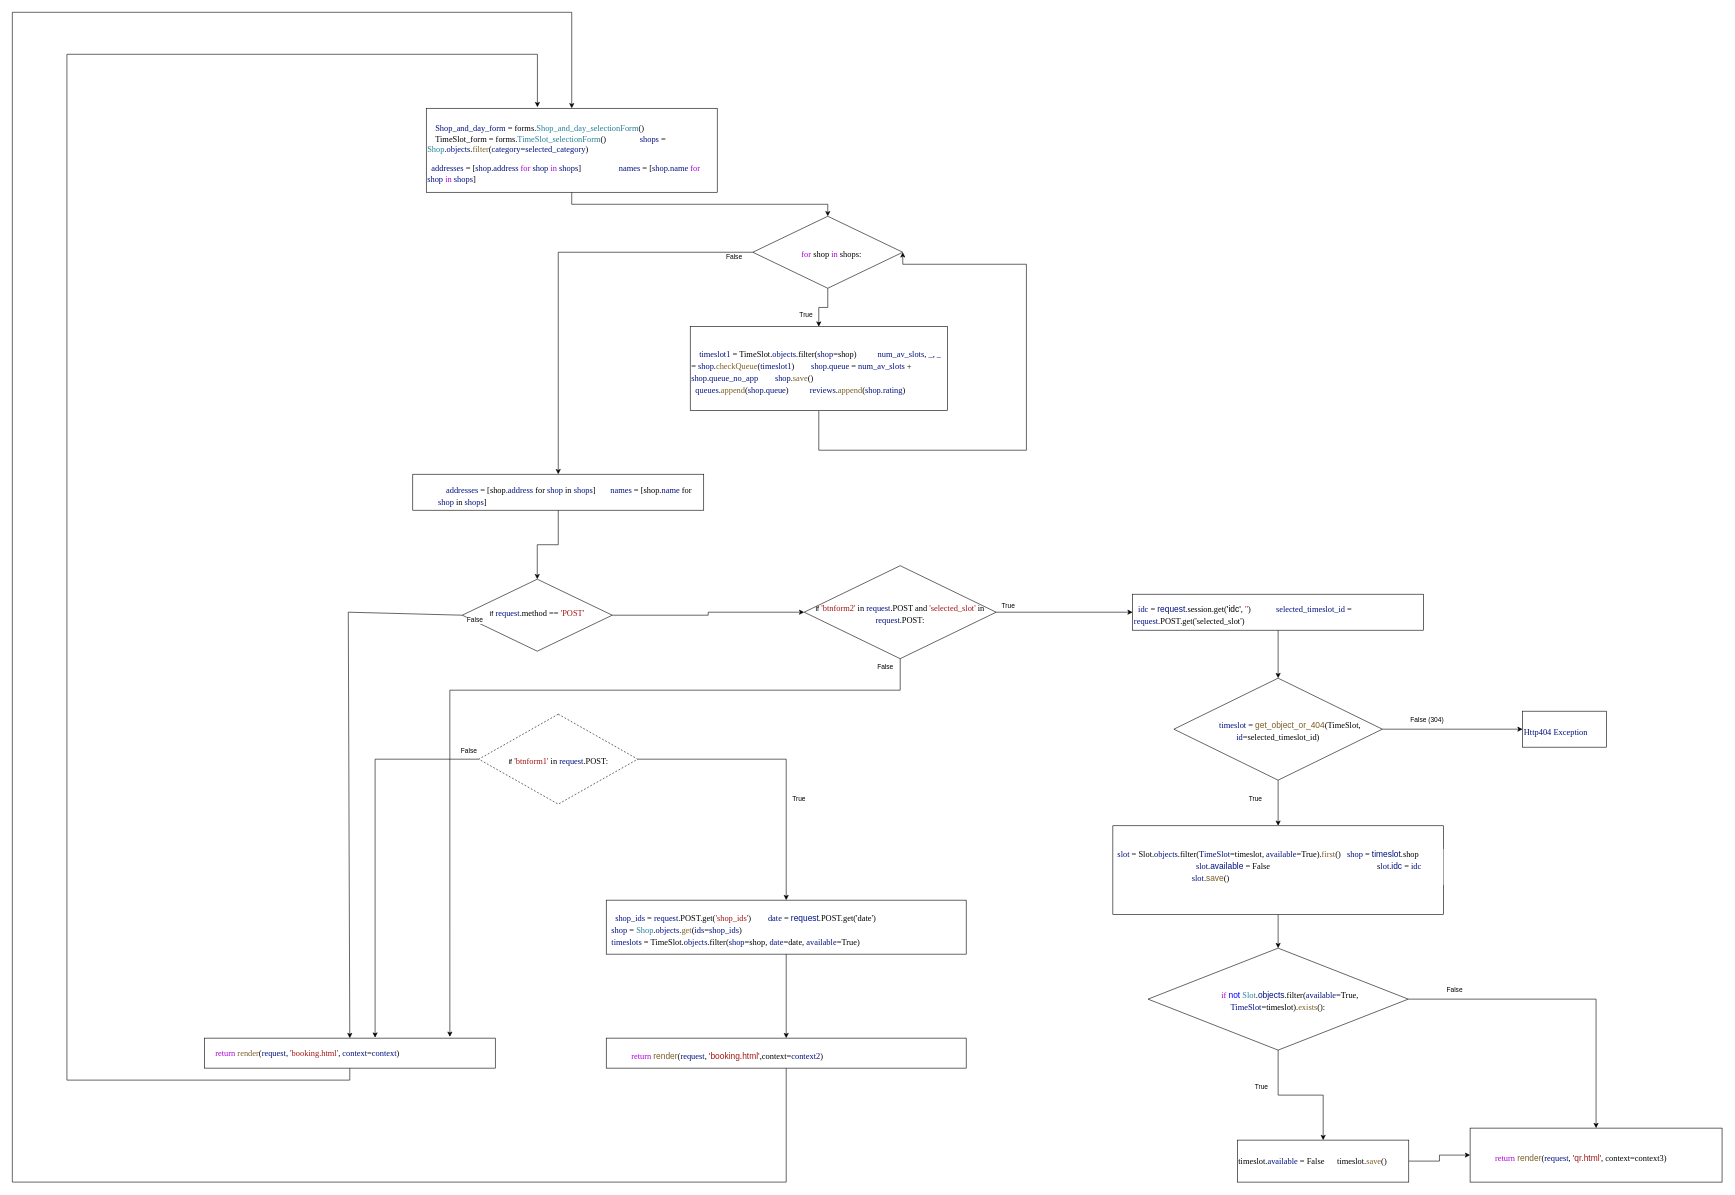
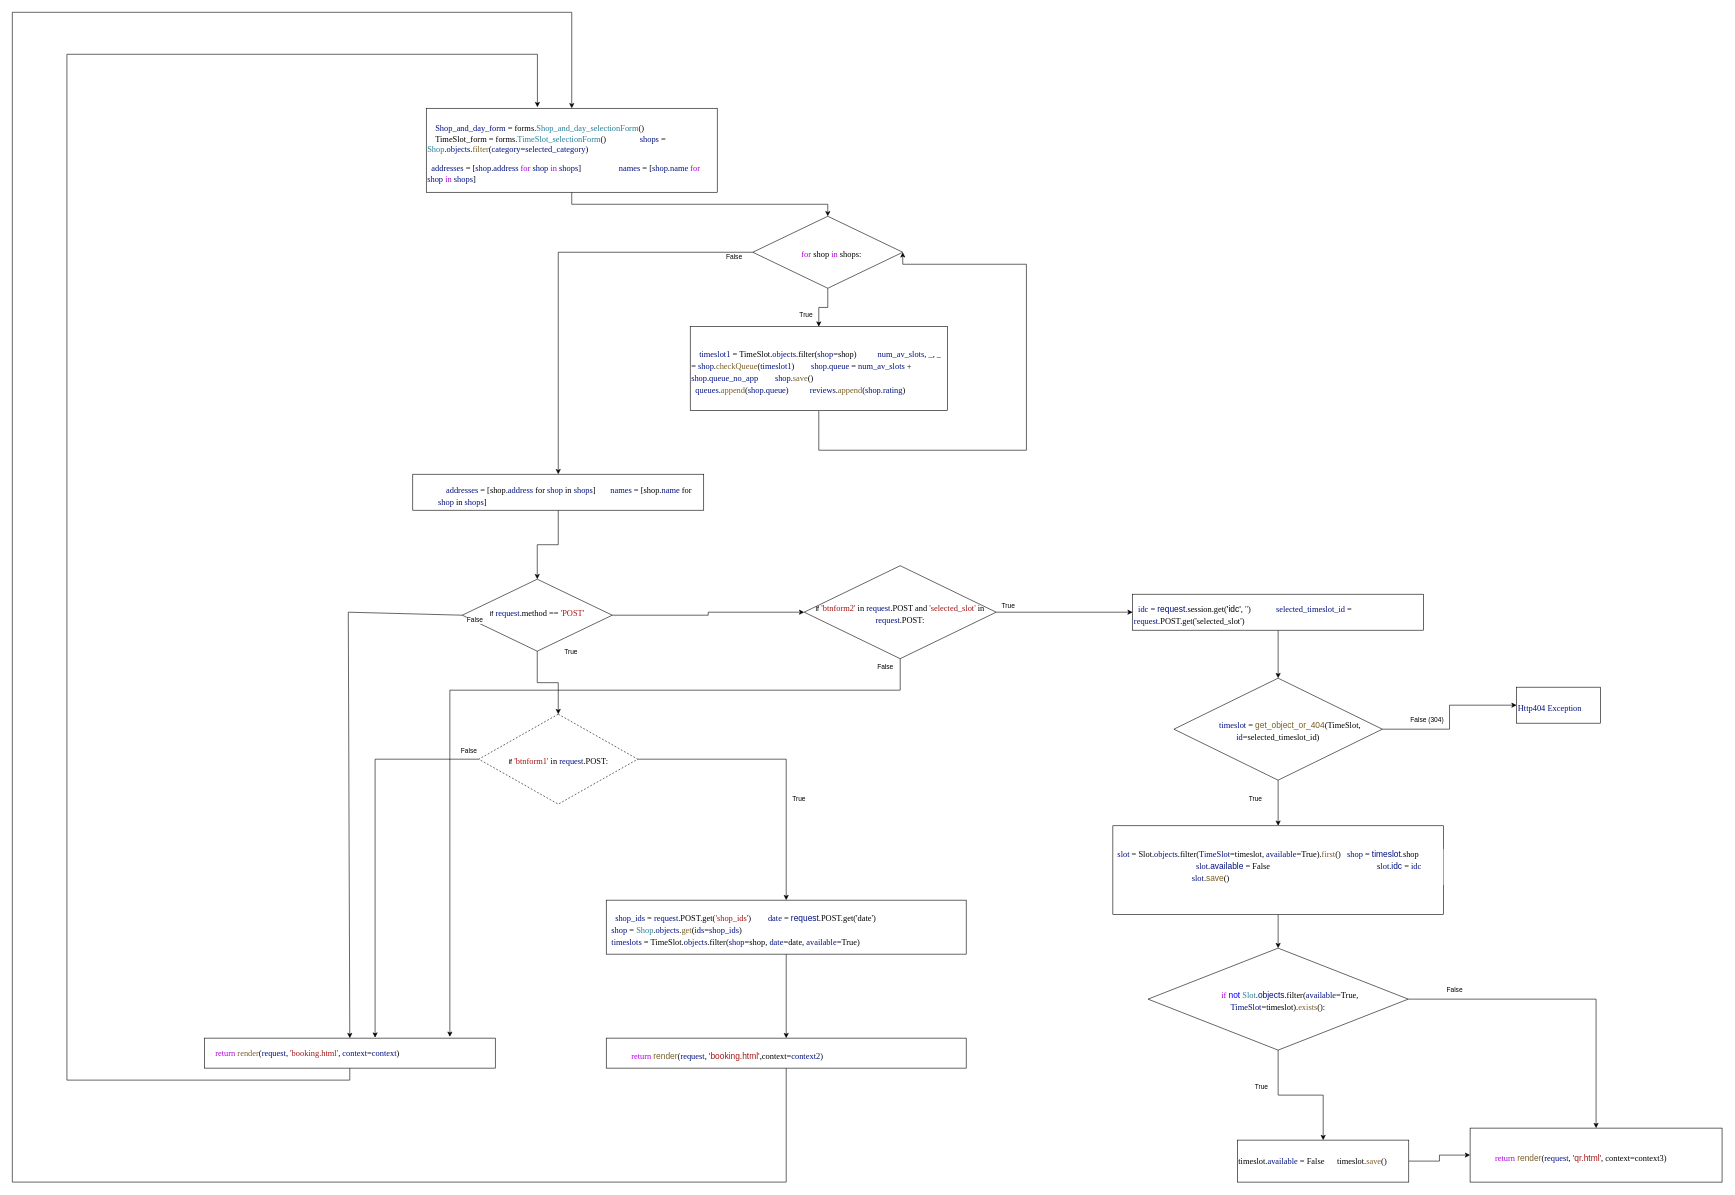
none -> (537, 682)
(1565, 729) -> (1559, 705)
